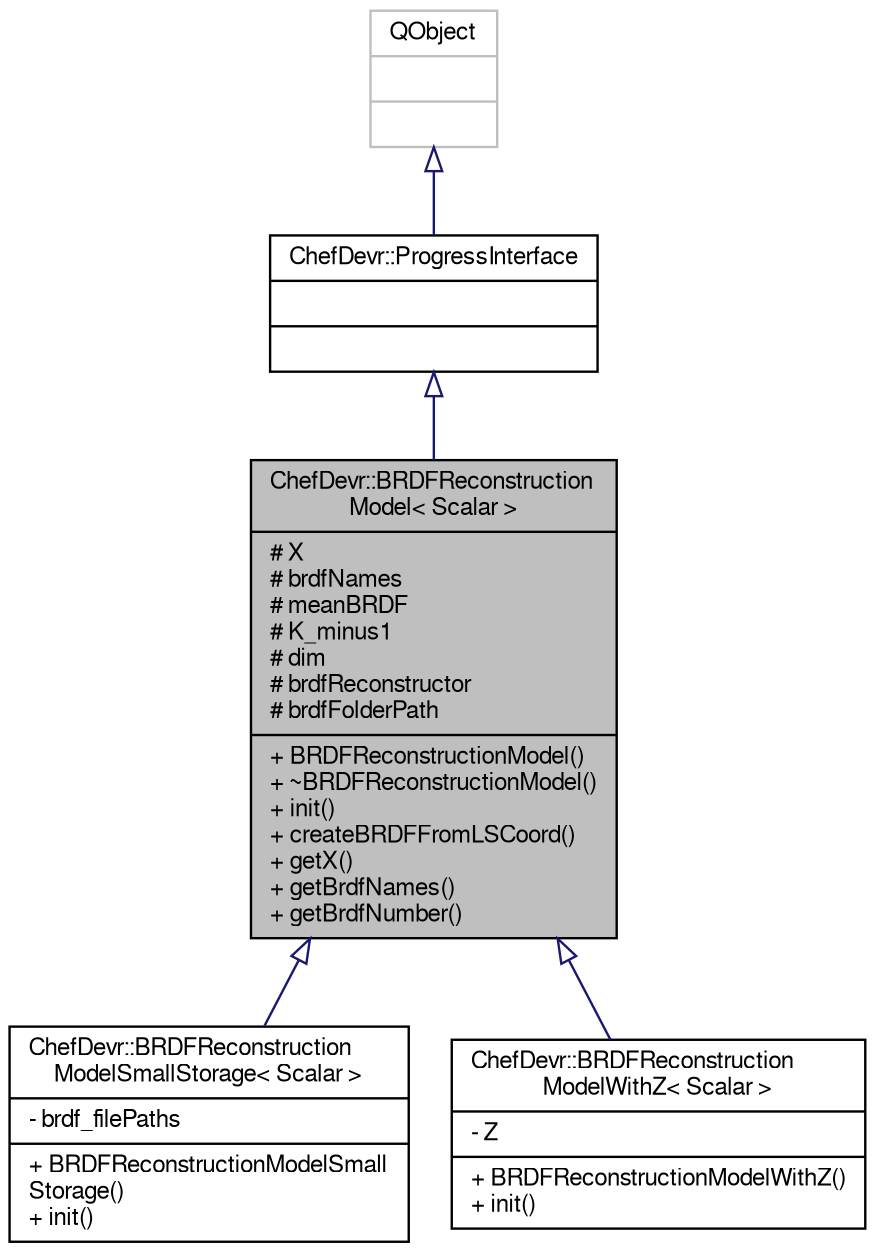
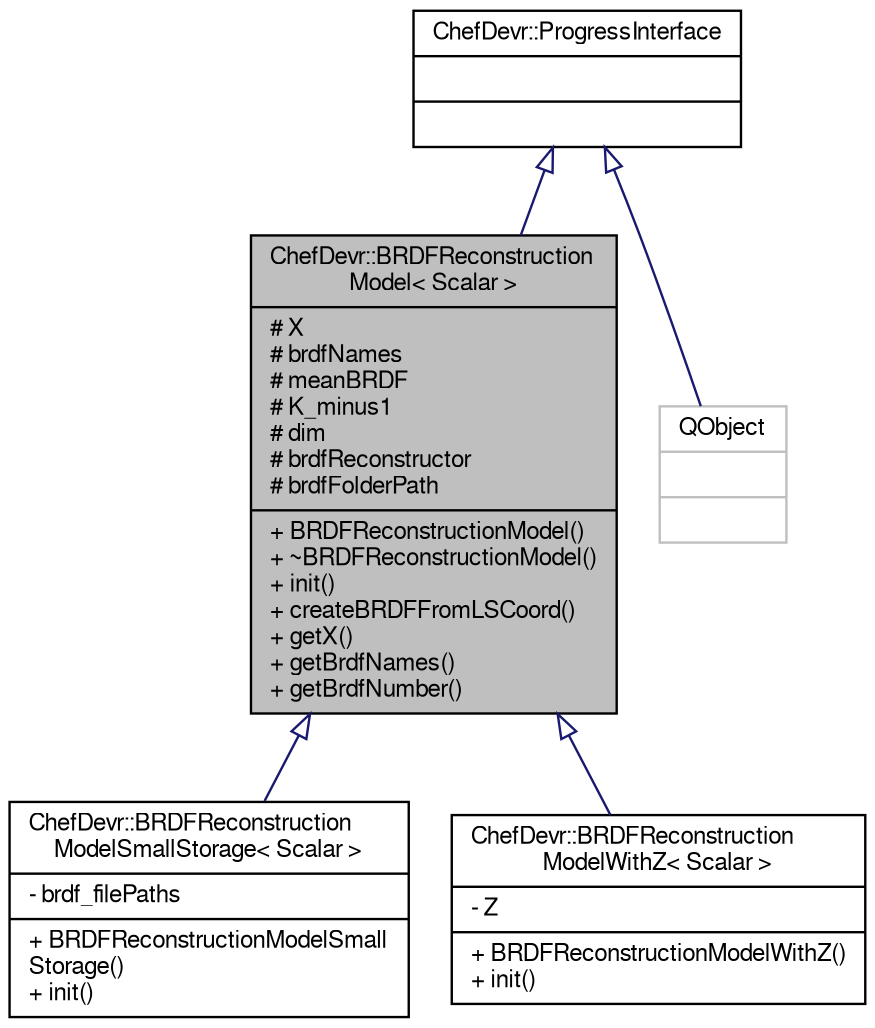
(434, 203) -> (659, 287)
